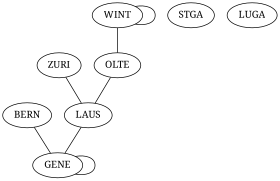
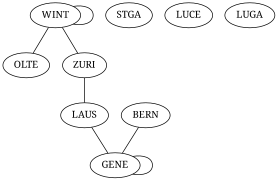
none -> (189, 15)
none -> (70, 40)
(103, 90) -> none
